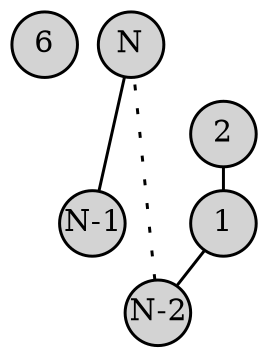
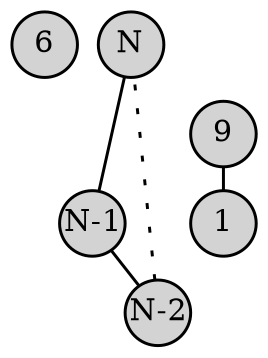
(223, 134) -> (223, 134)
(191, 268) -> (125, 268)
